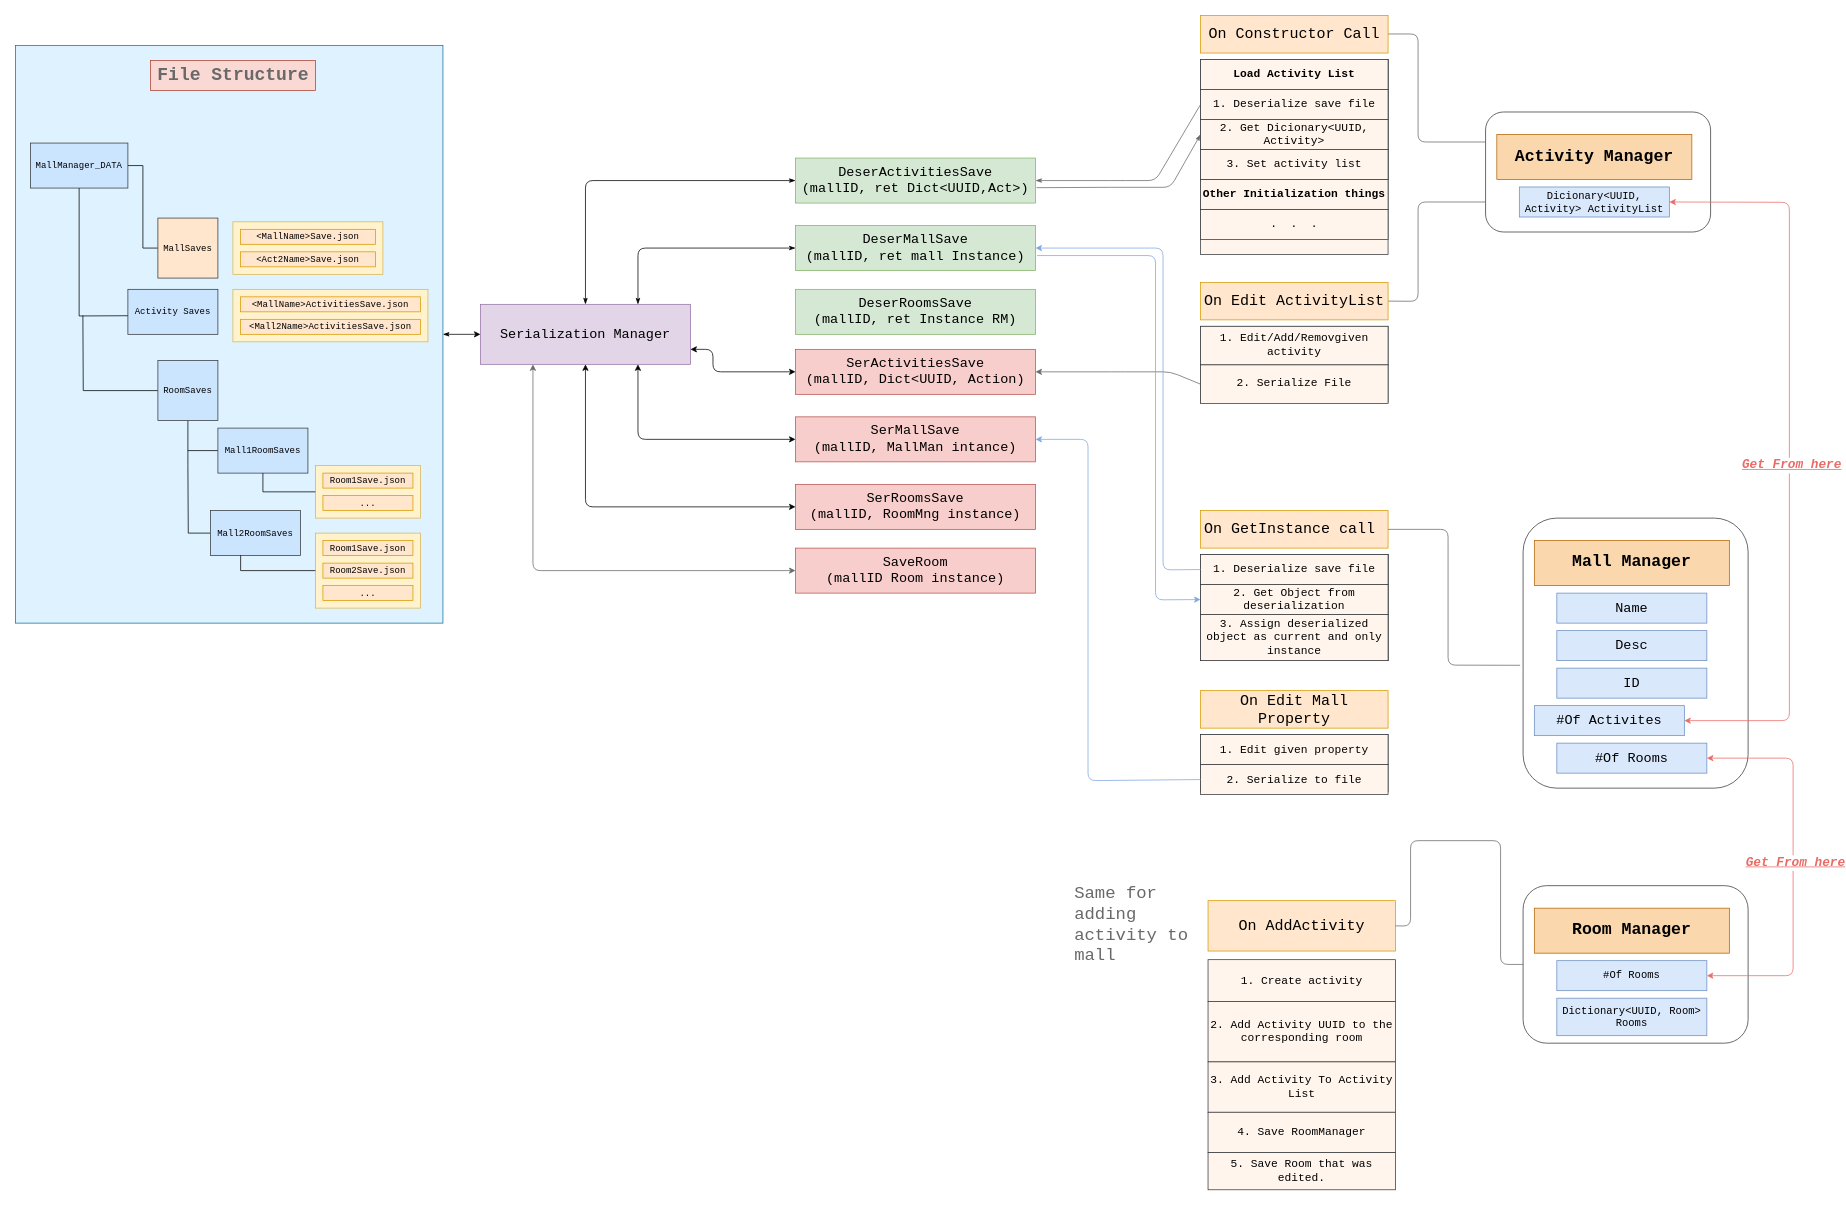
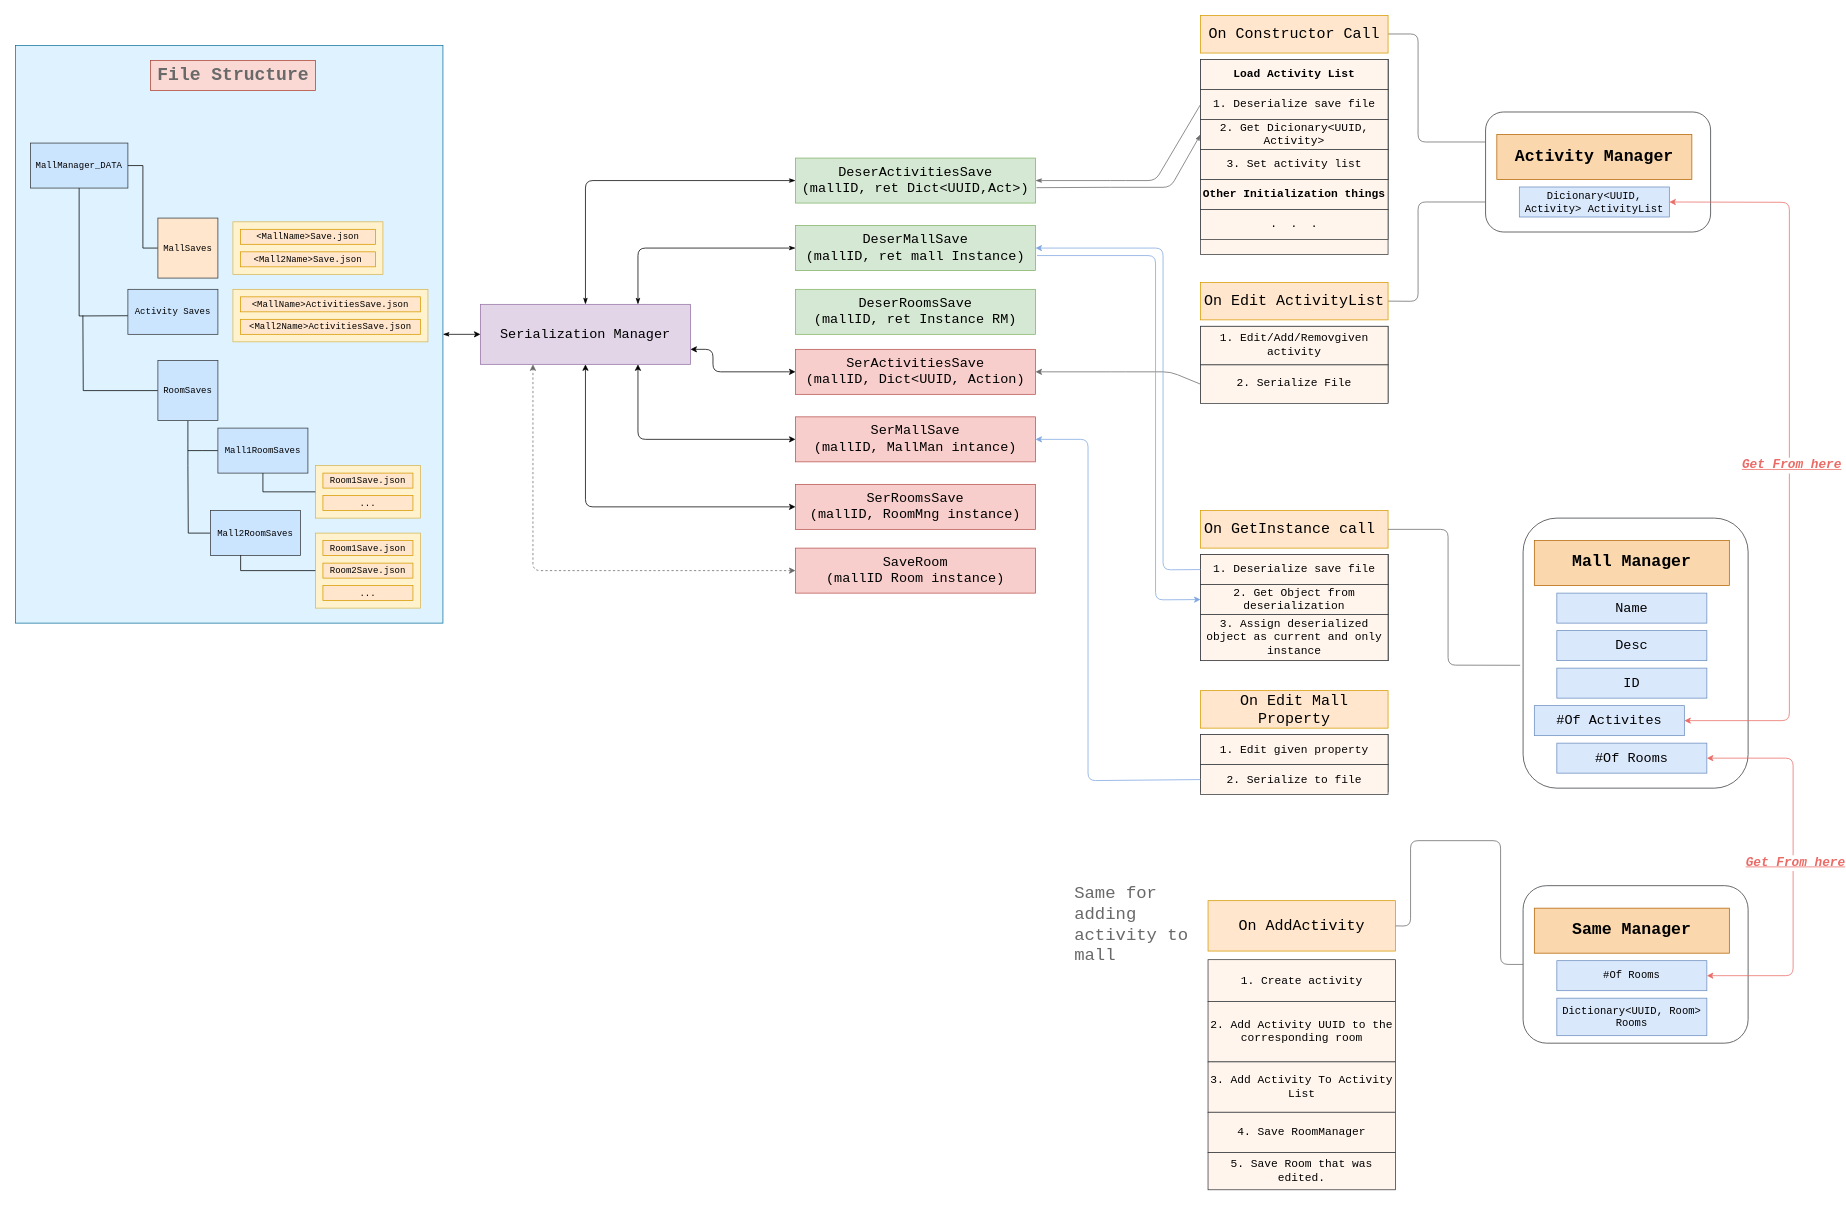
(308, 259) -> (308, 259)
(563, 570) -> (563, 570)
(1632, 930) -> (1632, 930)
